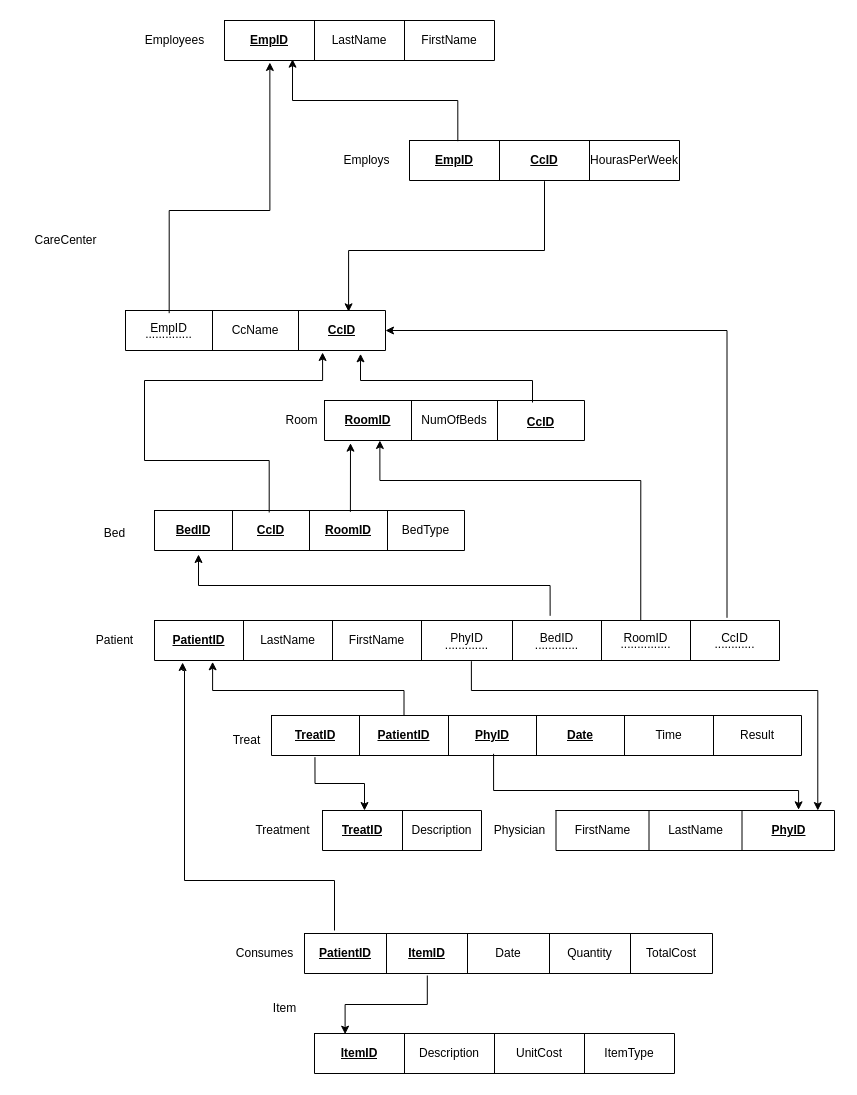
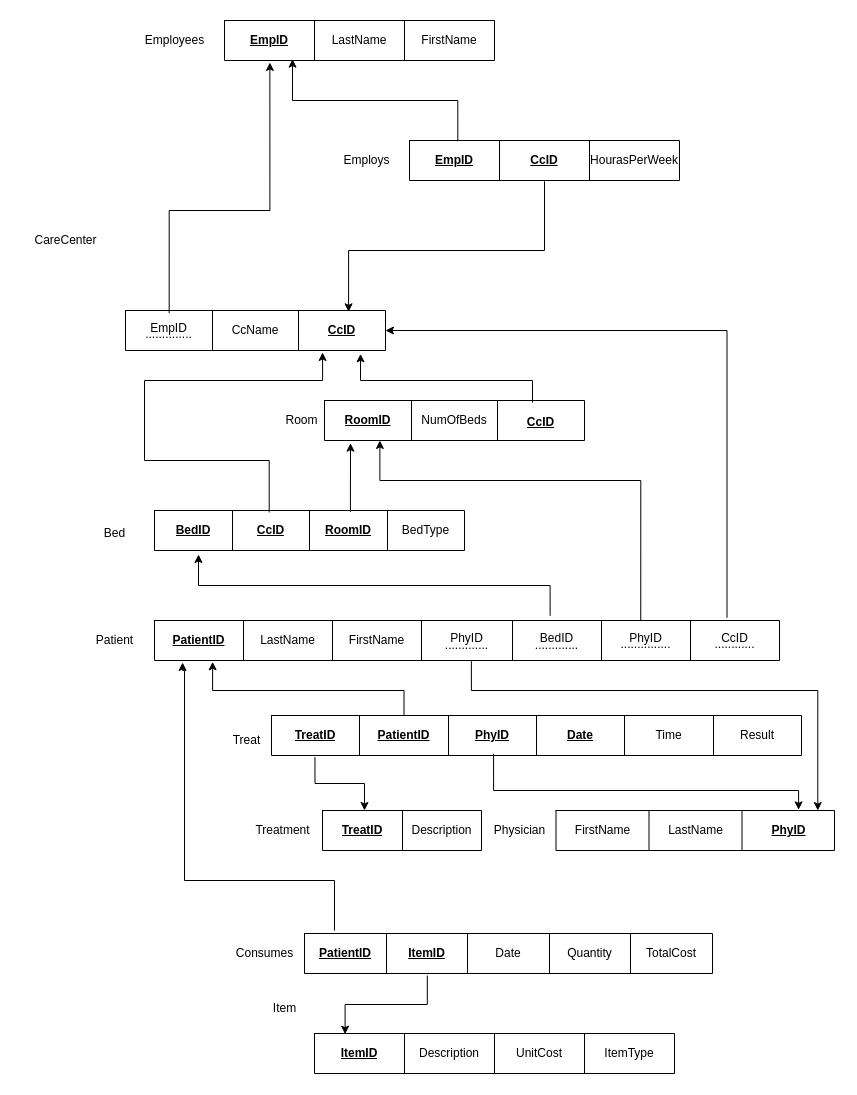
(646, 641) -> (646, 641)
